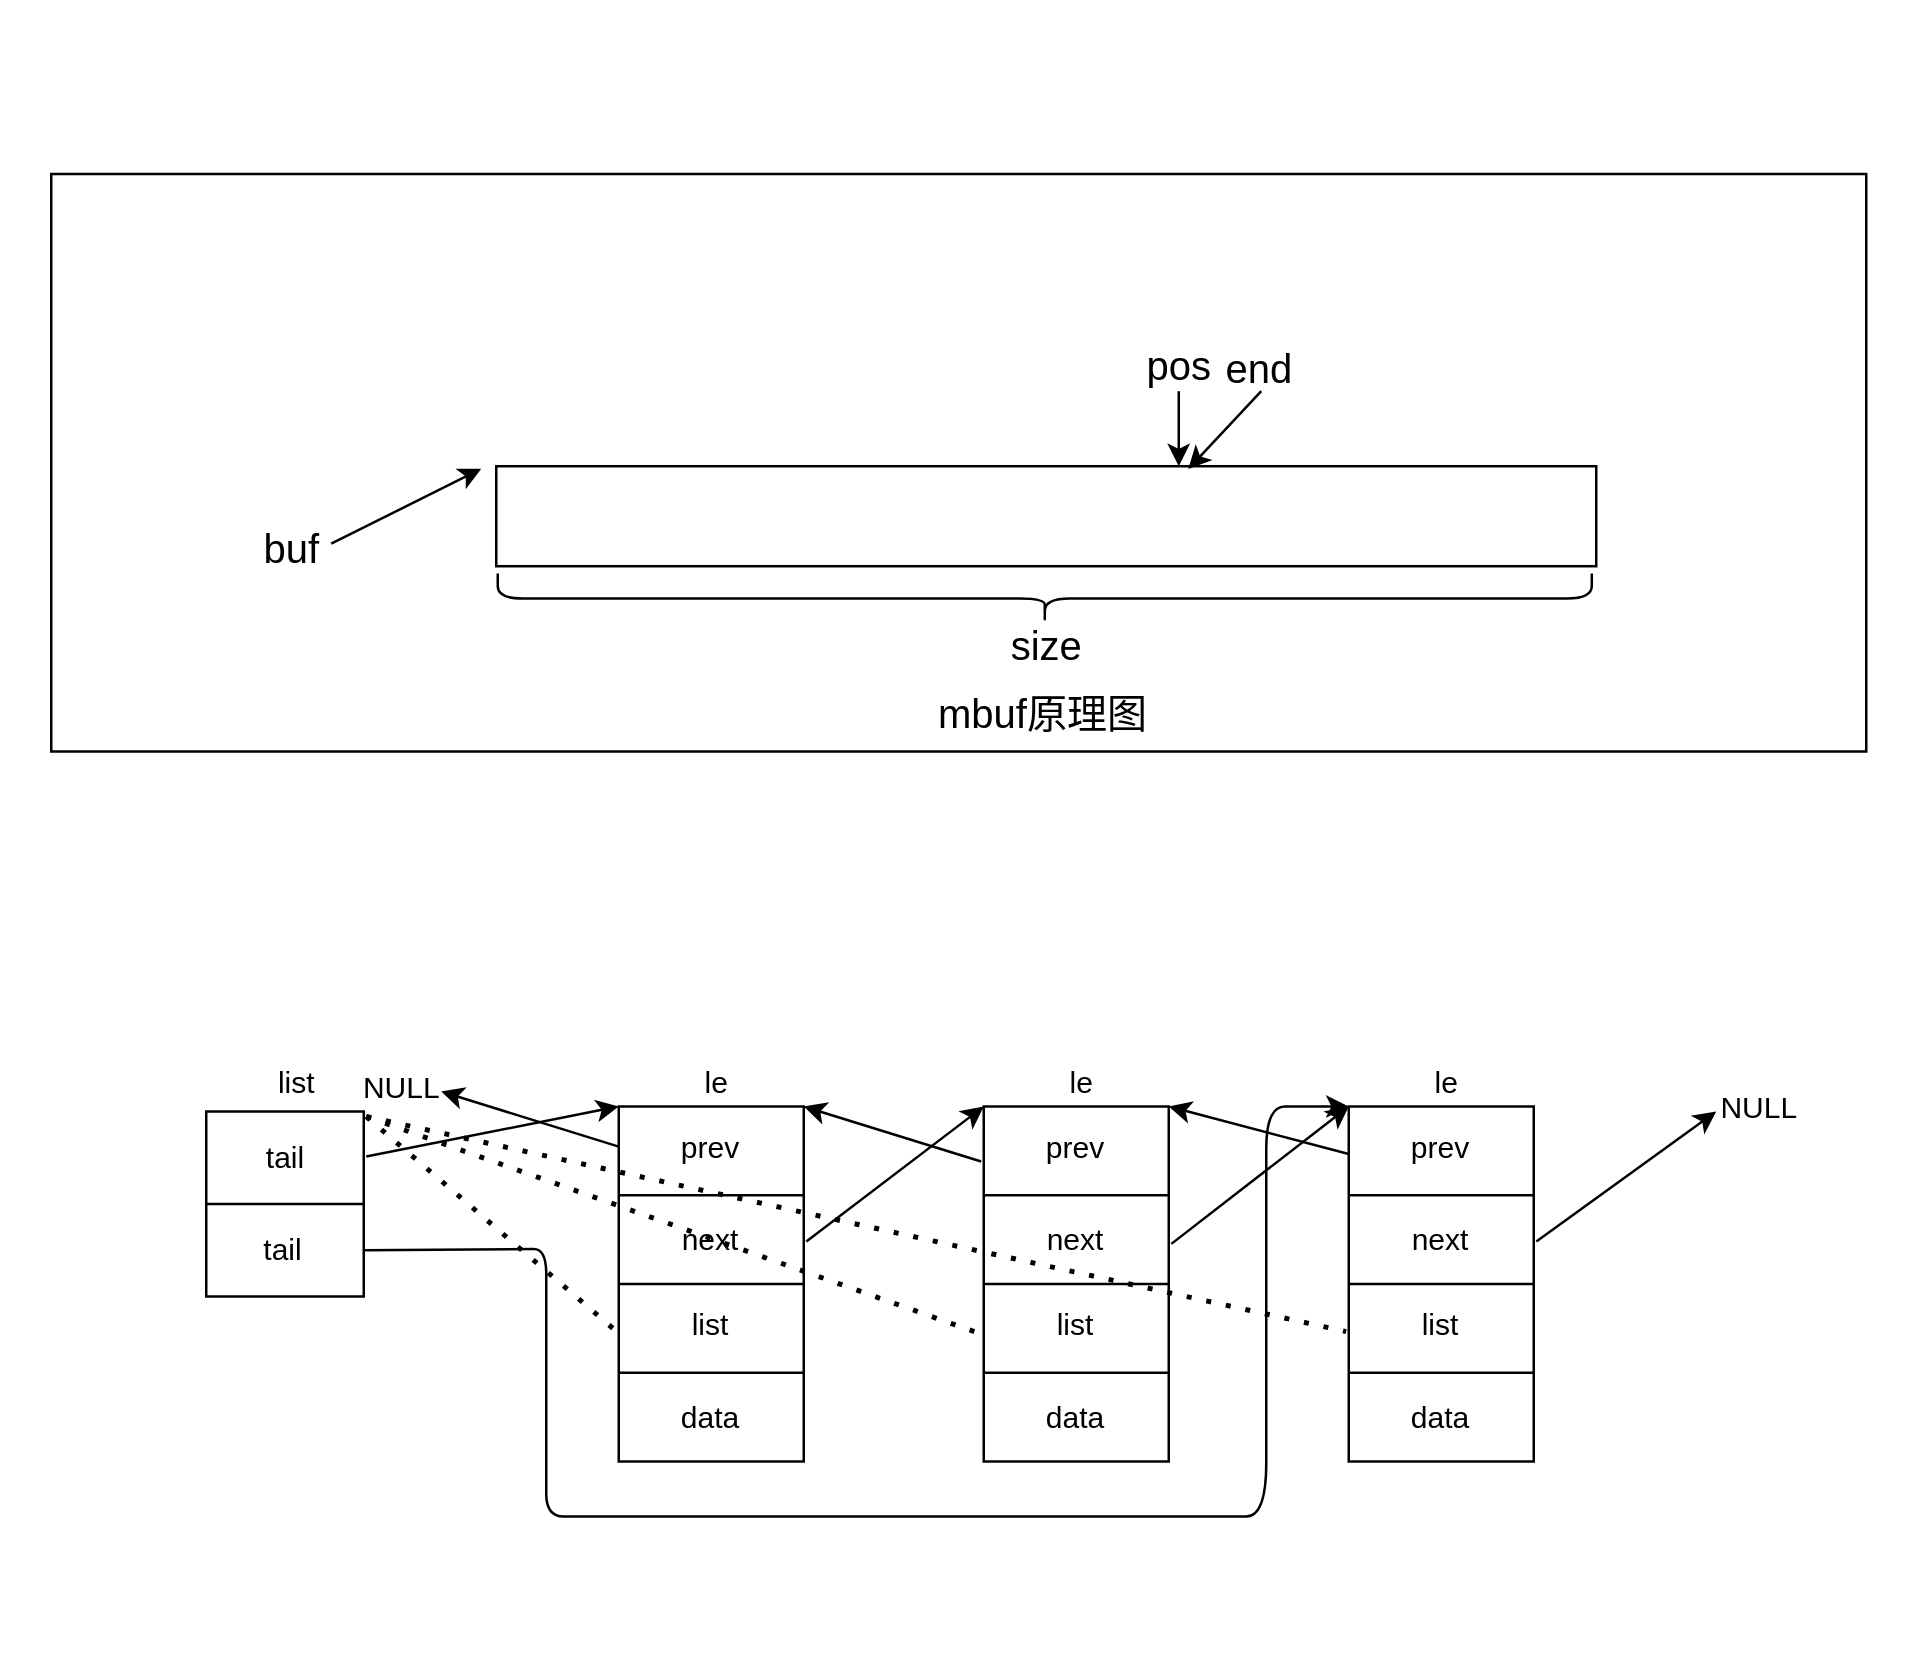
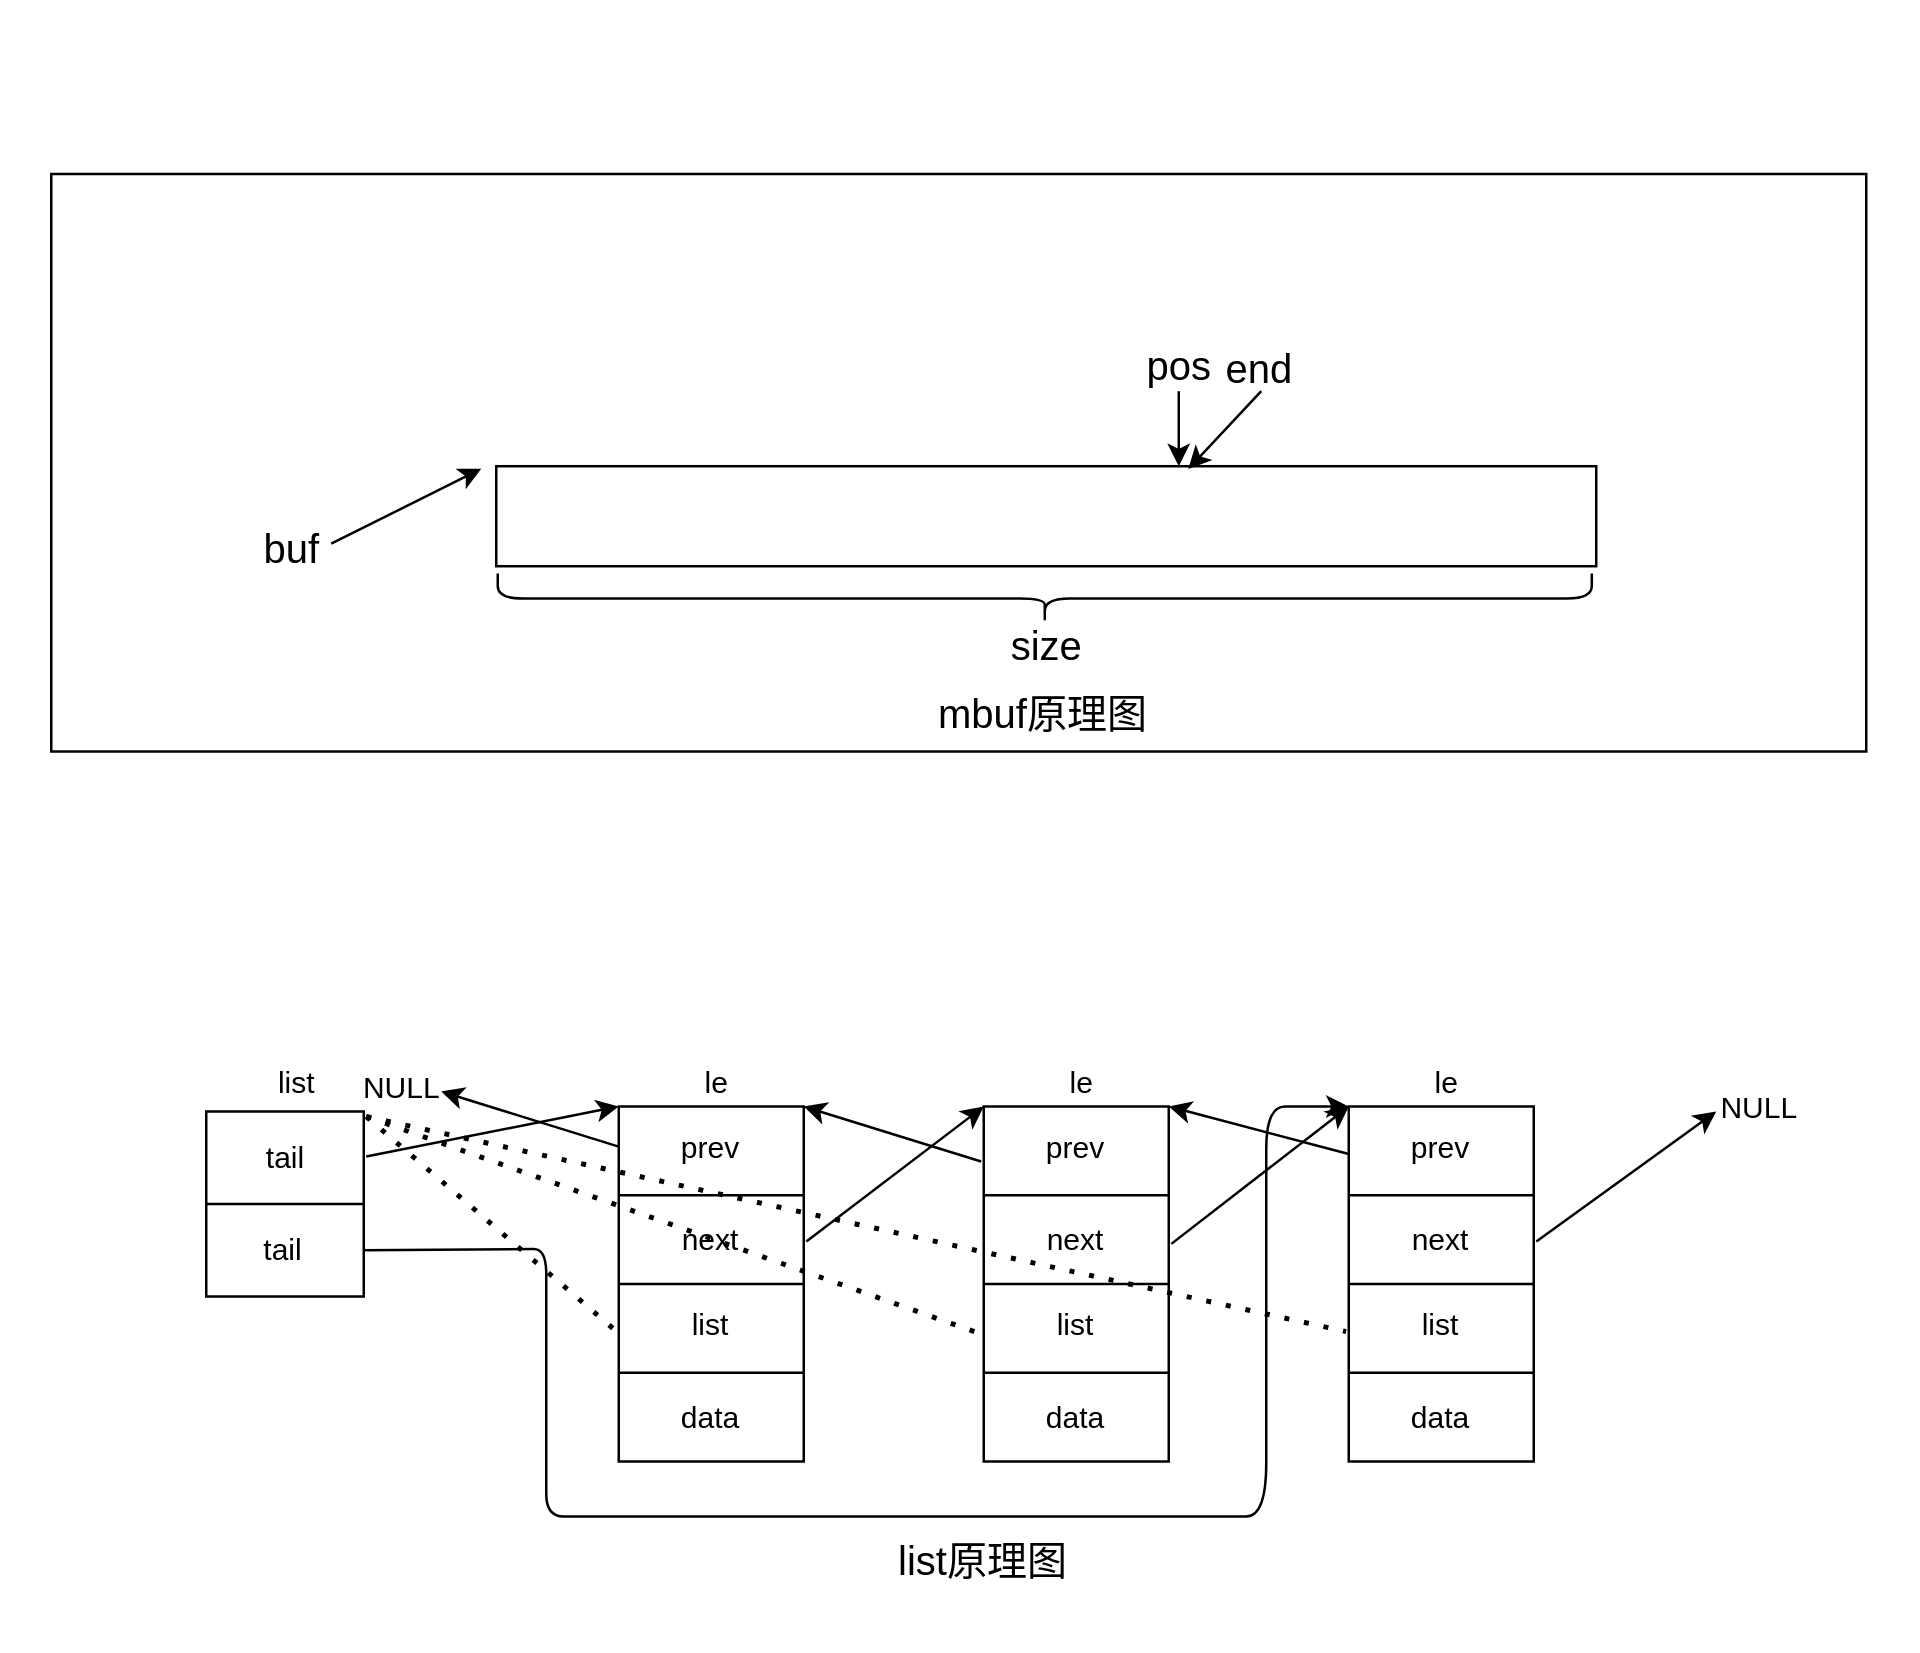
none -> (984, 1561)
